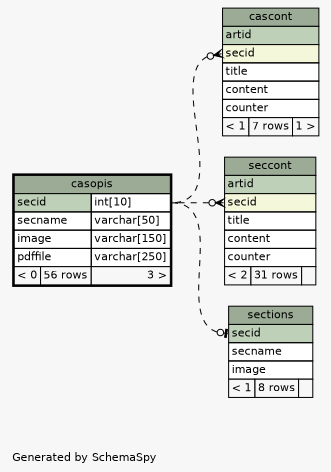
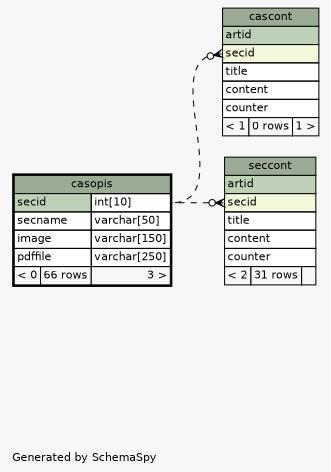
(271, 126) -> (271, 126)
(66, 275) -> (66, 275)
(270, 352) -> none
